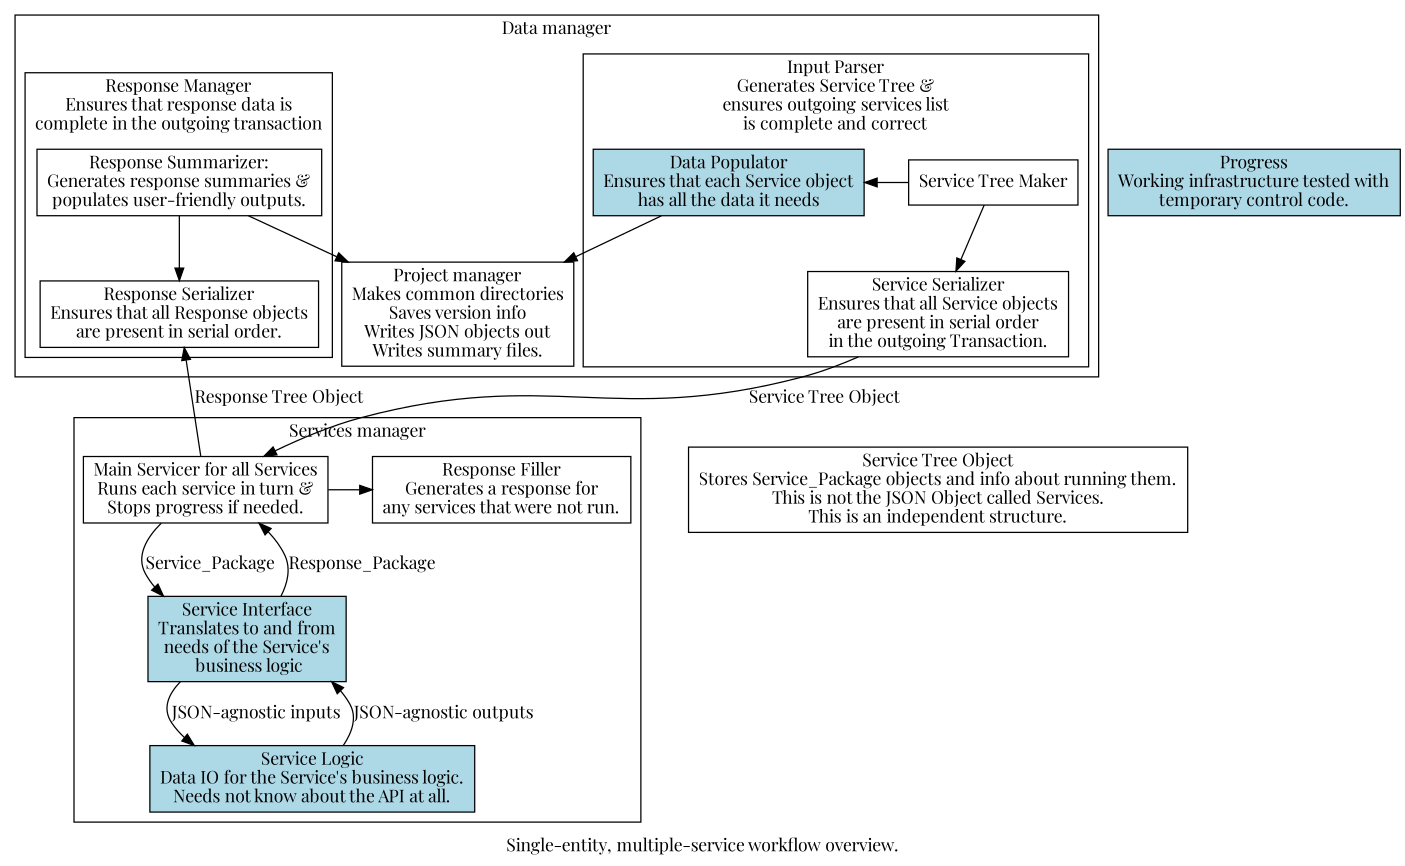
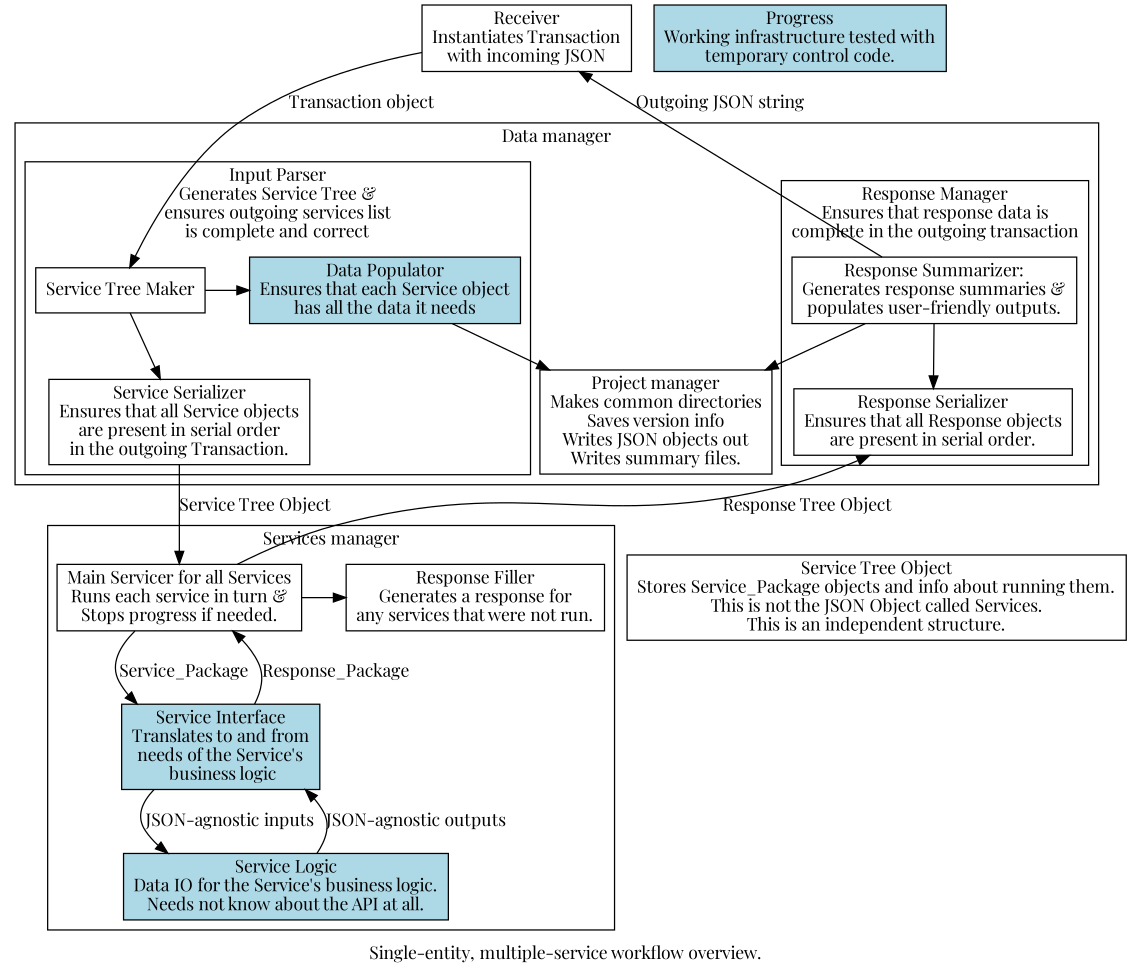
none -> (527, 38)
